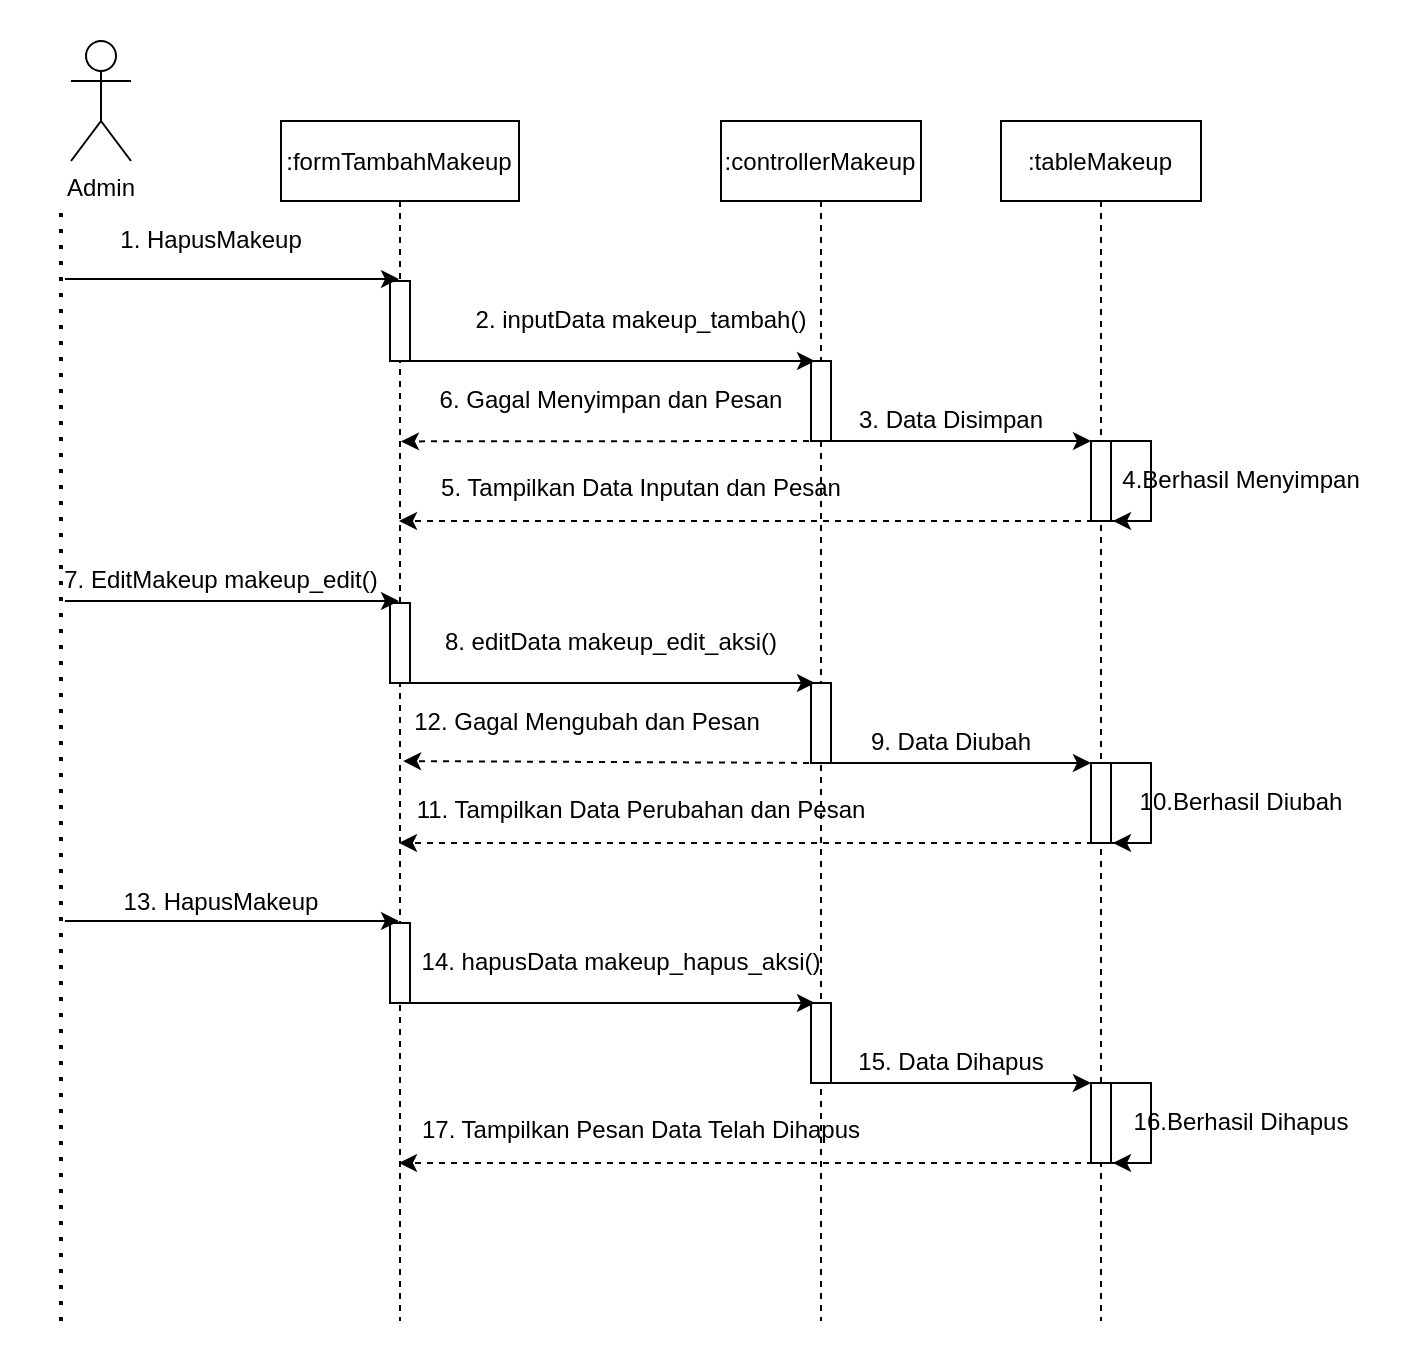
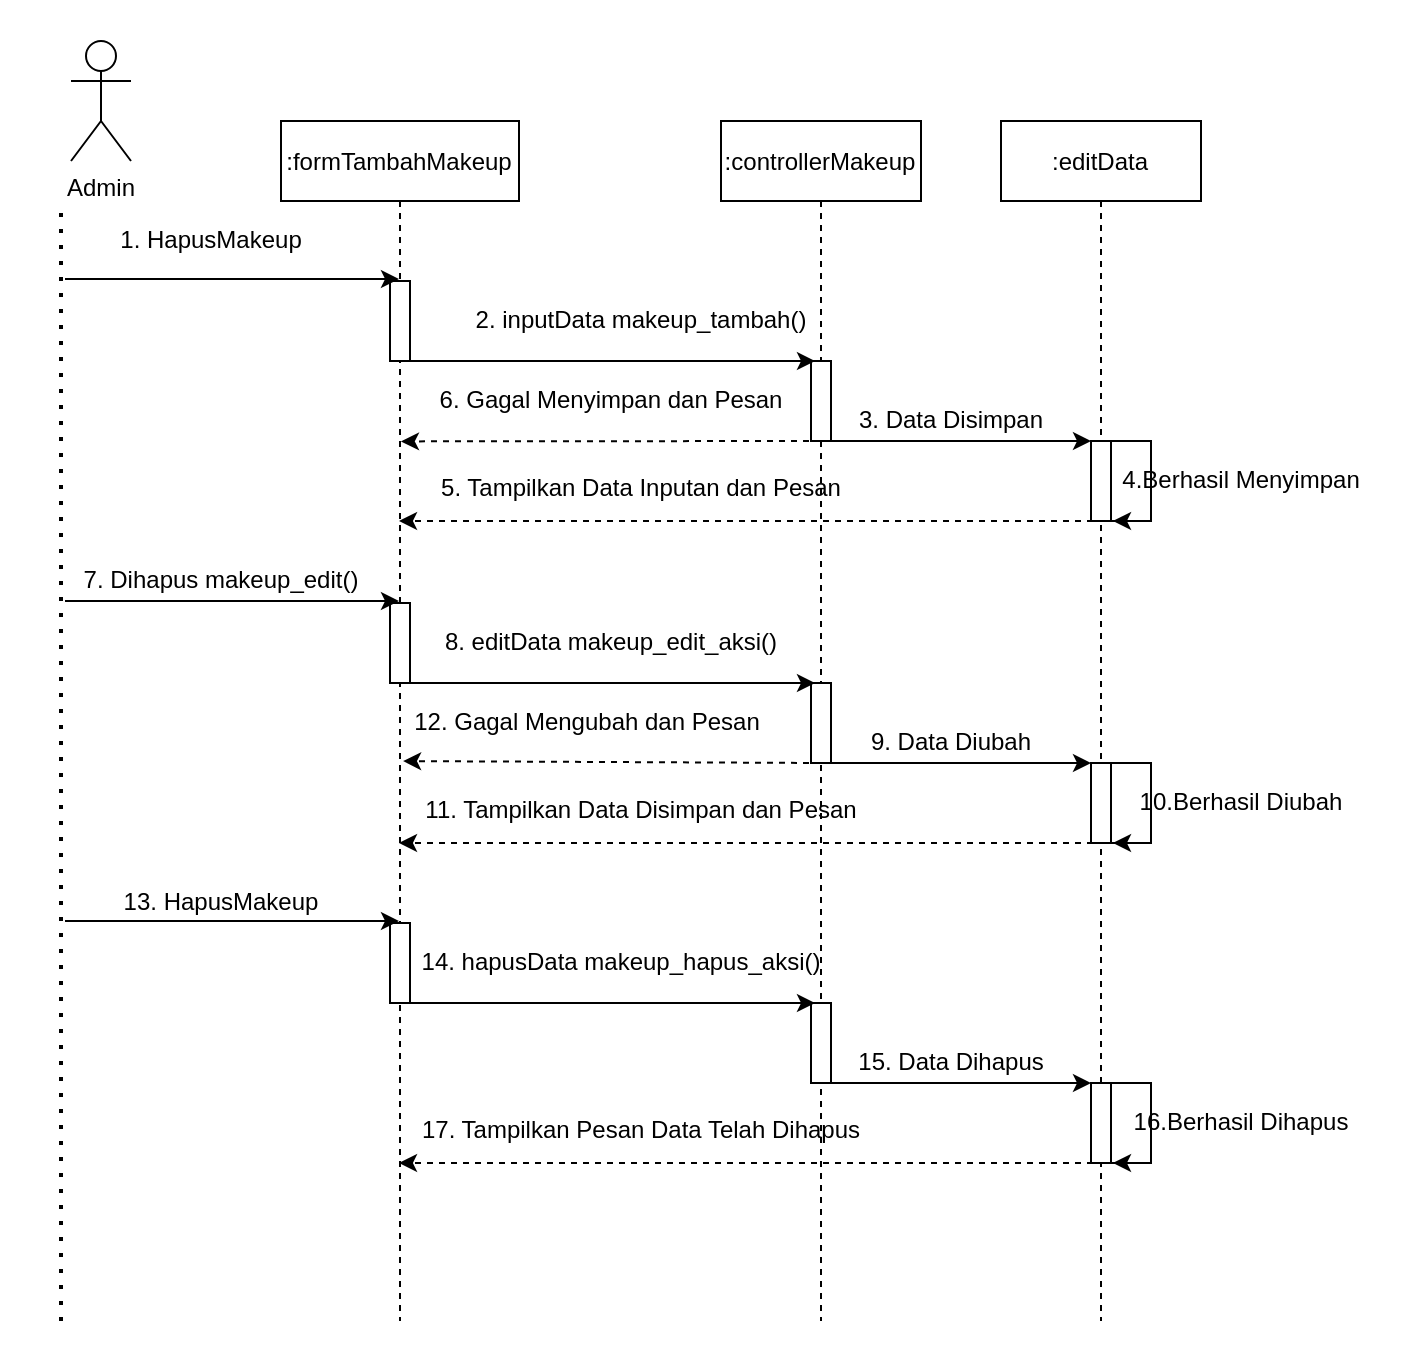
(1100, 162) -> (1100, 162)
(222, 581) -> (222, 581)
(642, 811) -> (642, 811)
